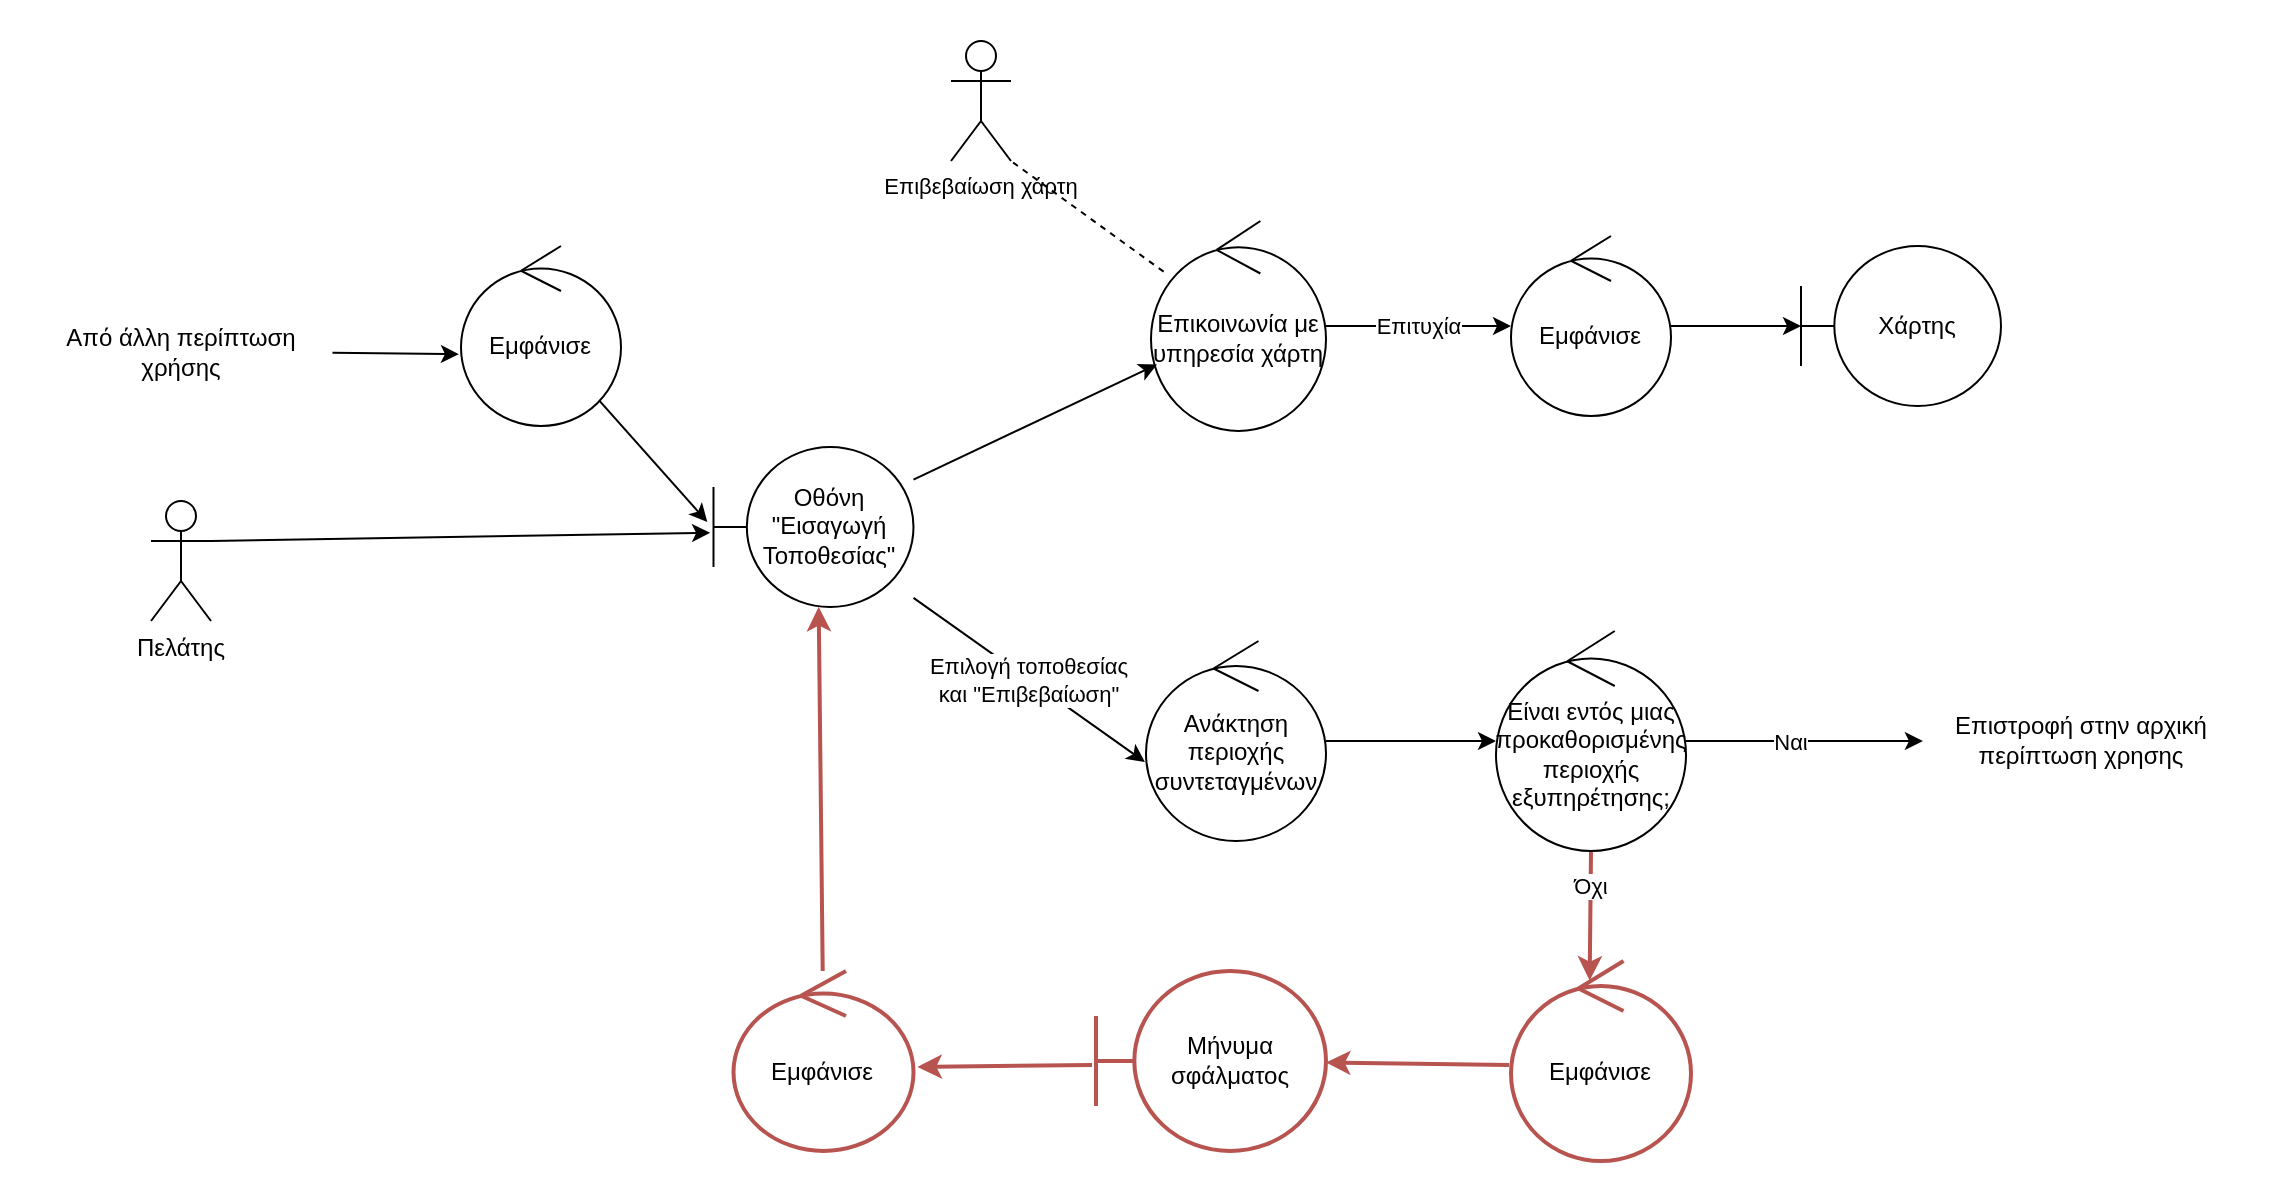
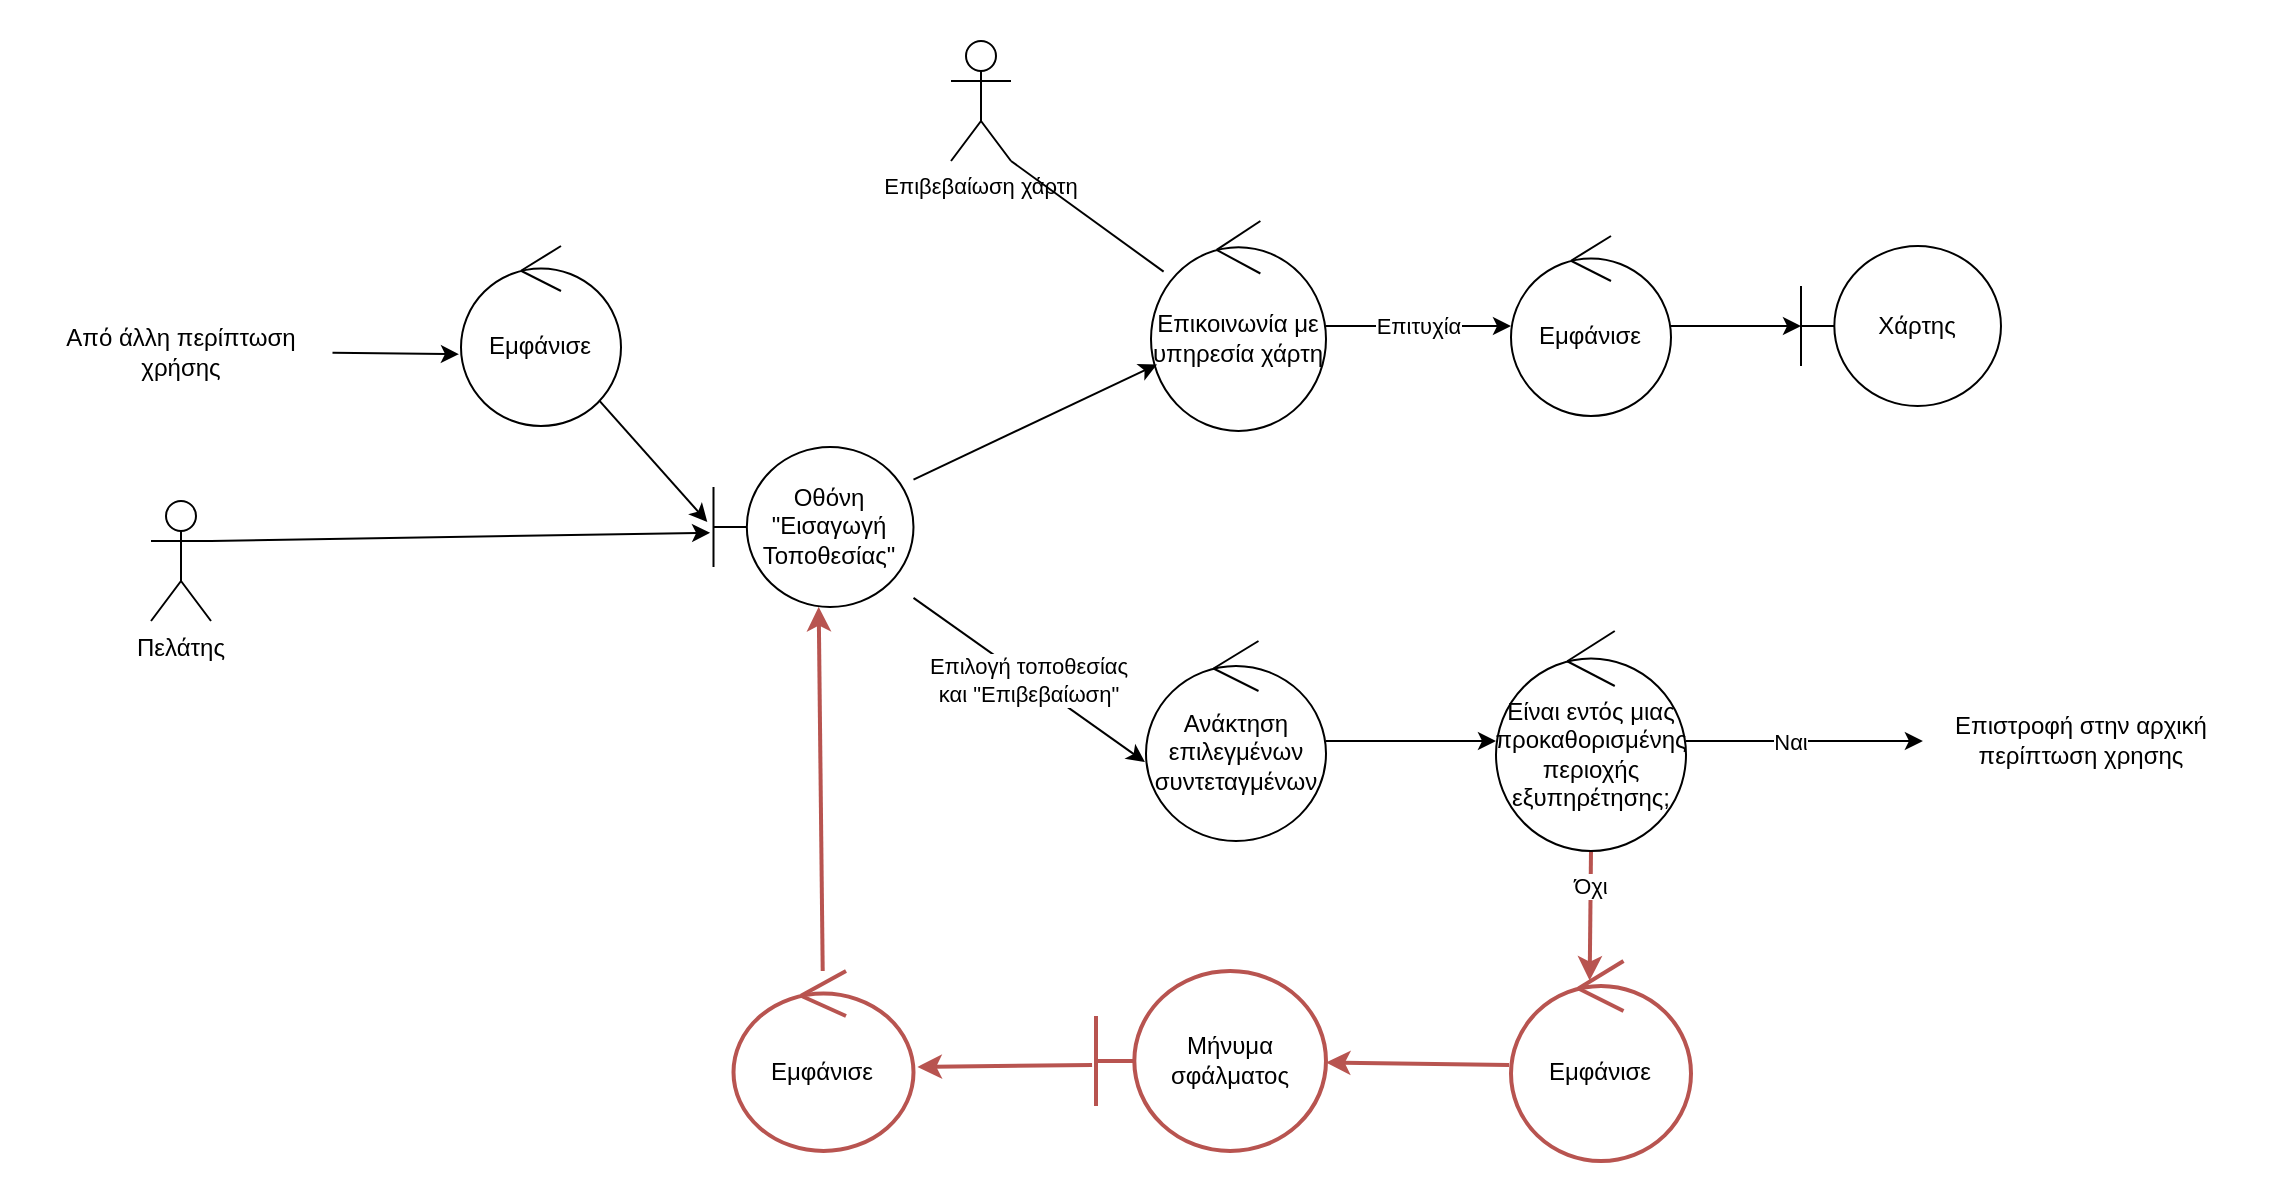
(1086, 216) -> (1086, 216)
(1237, 753) -> (1237, 753)
